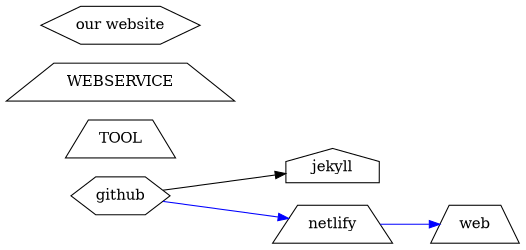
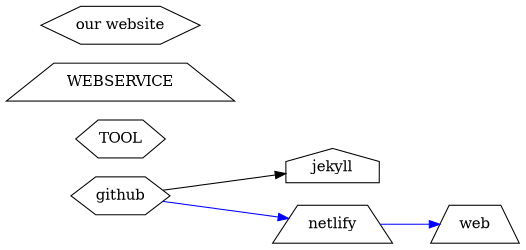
(121, 139) -> (121, 139)
